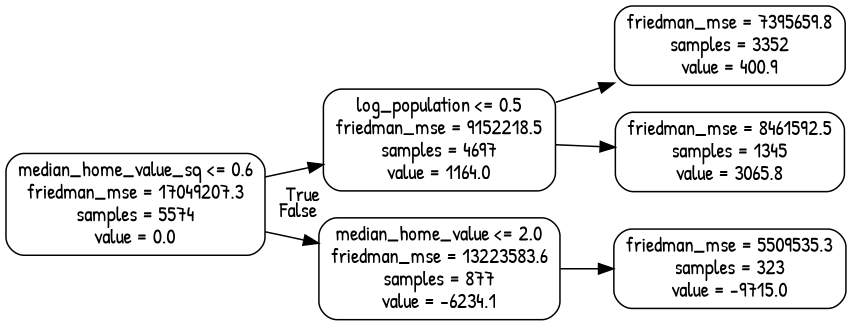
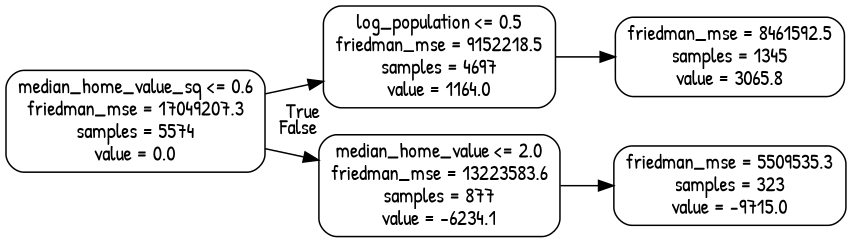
(730, 46) -> none
